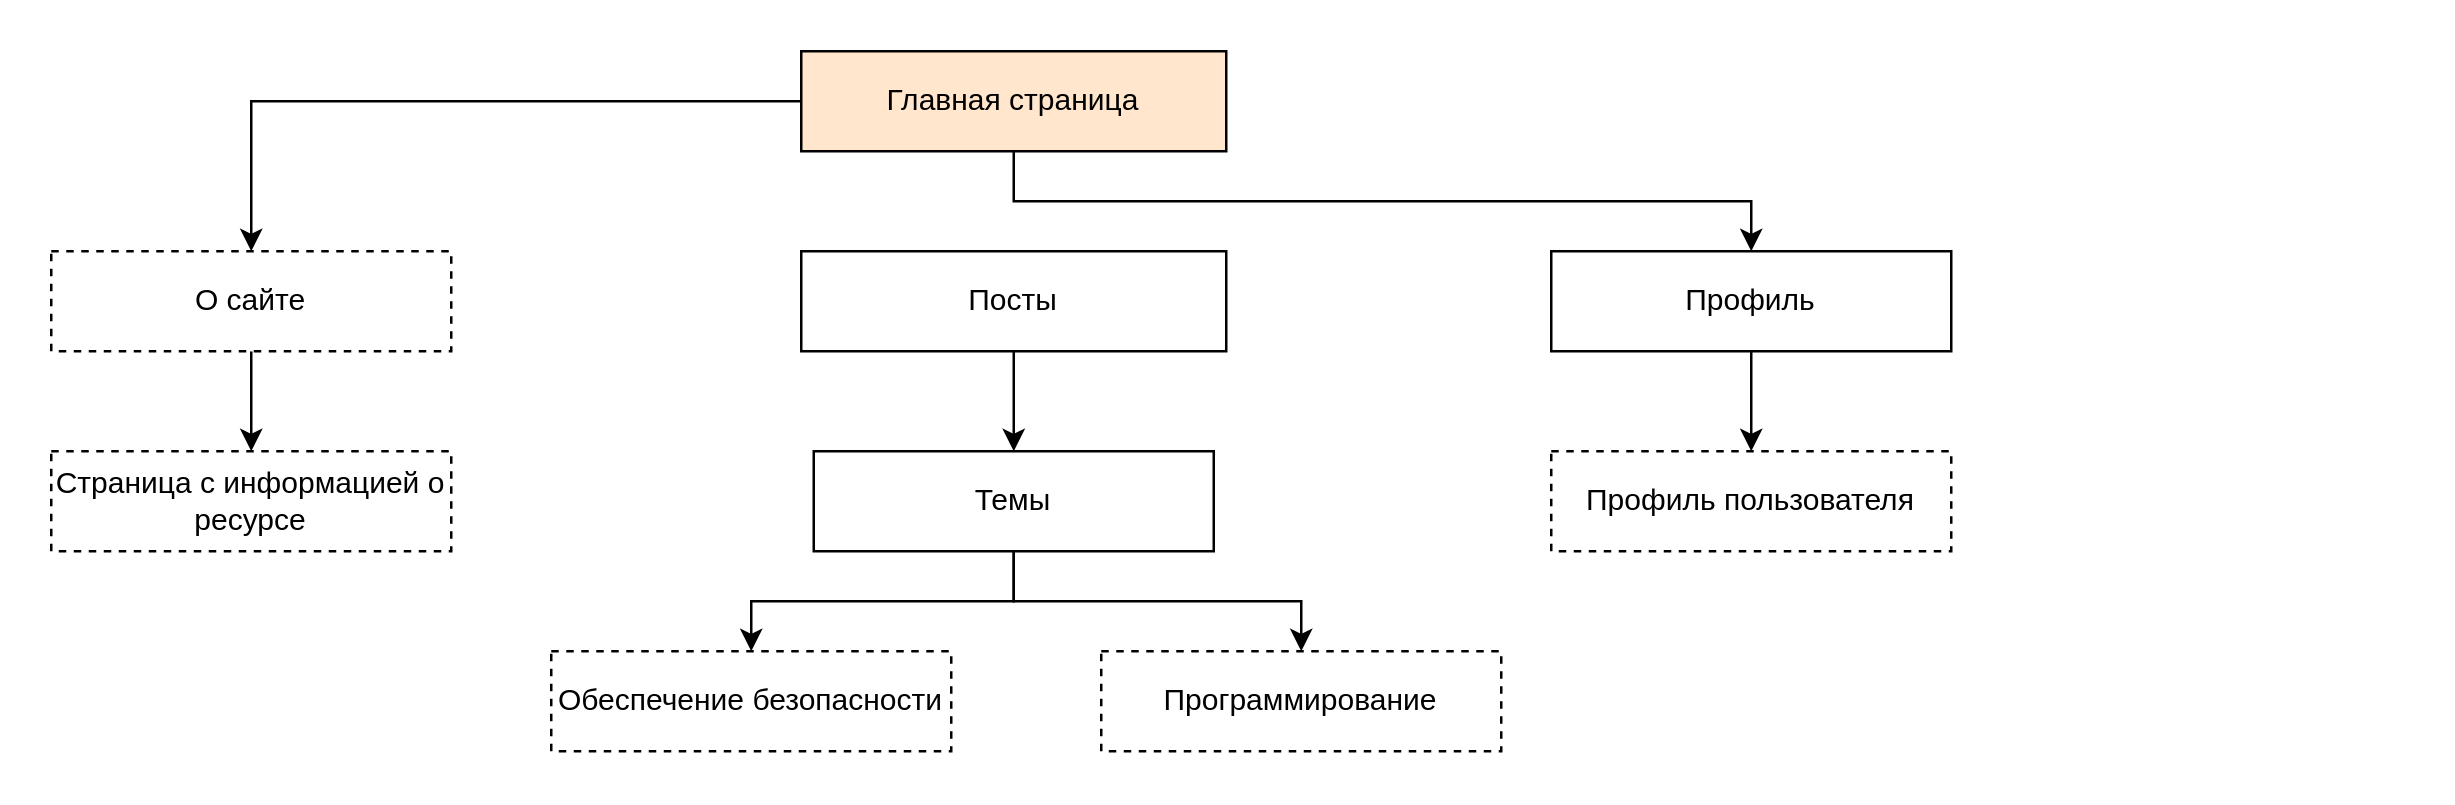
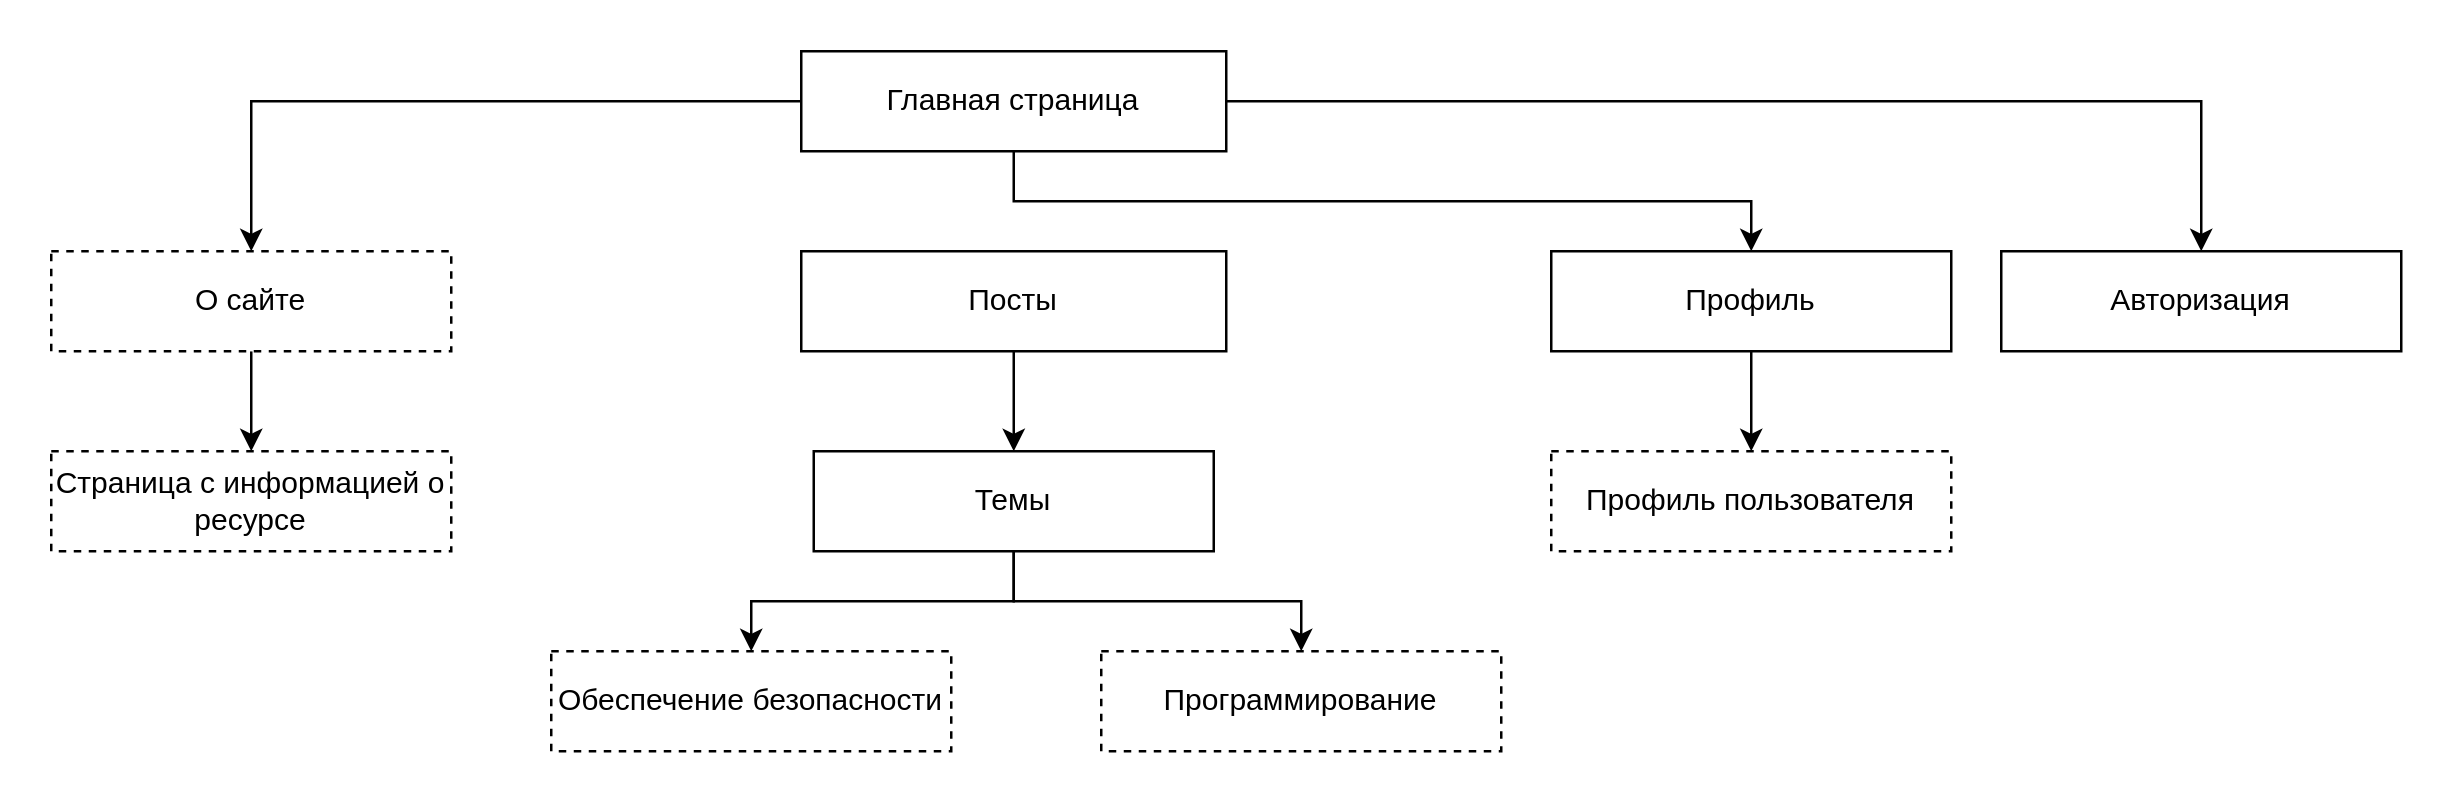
(1014, 101) -> (1014, 101)
none -> (1780, 101)
none -> (2201, 301)
